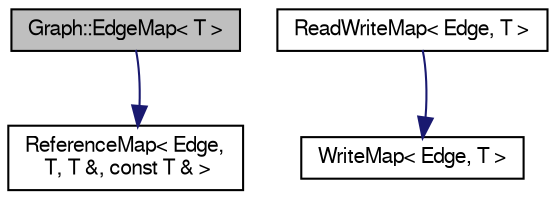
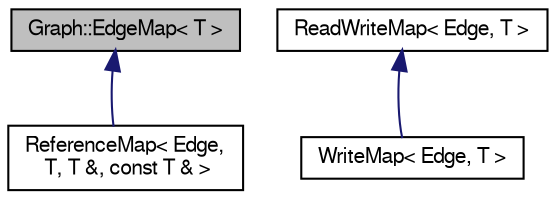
(139, 78) -> (112, 99)
(426, 83) -> (399, 105)
